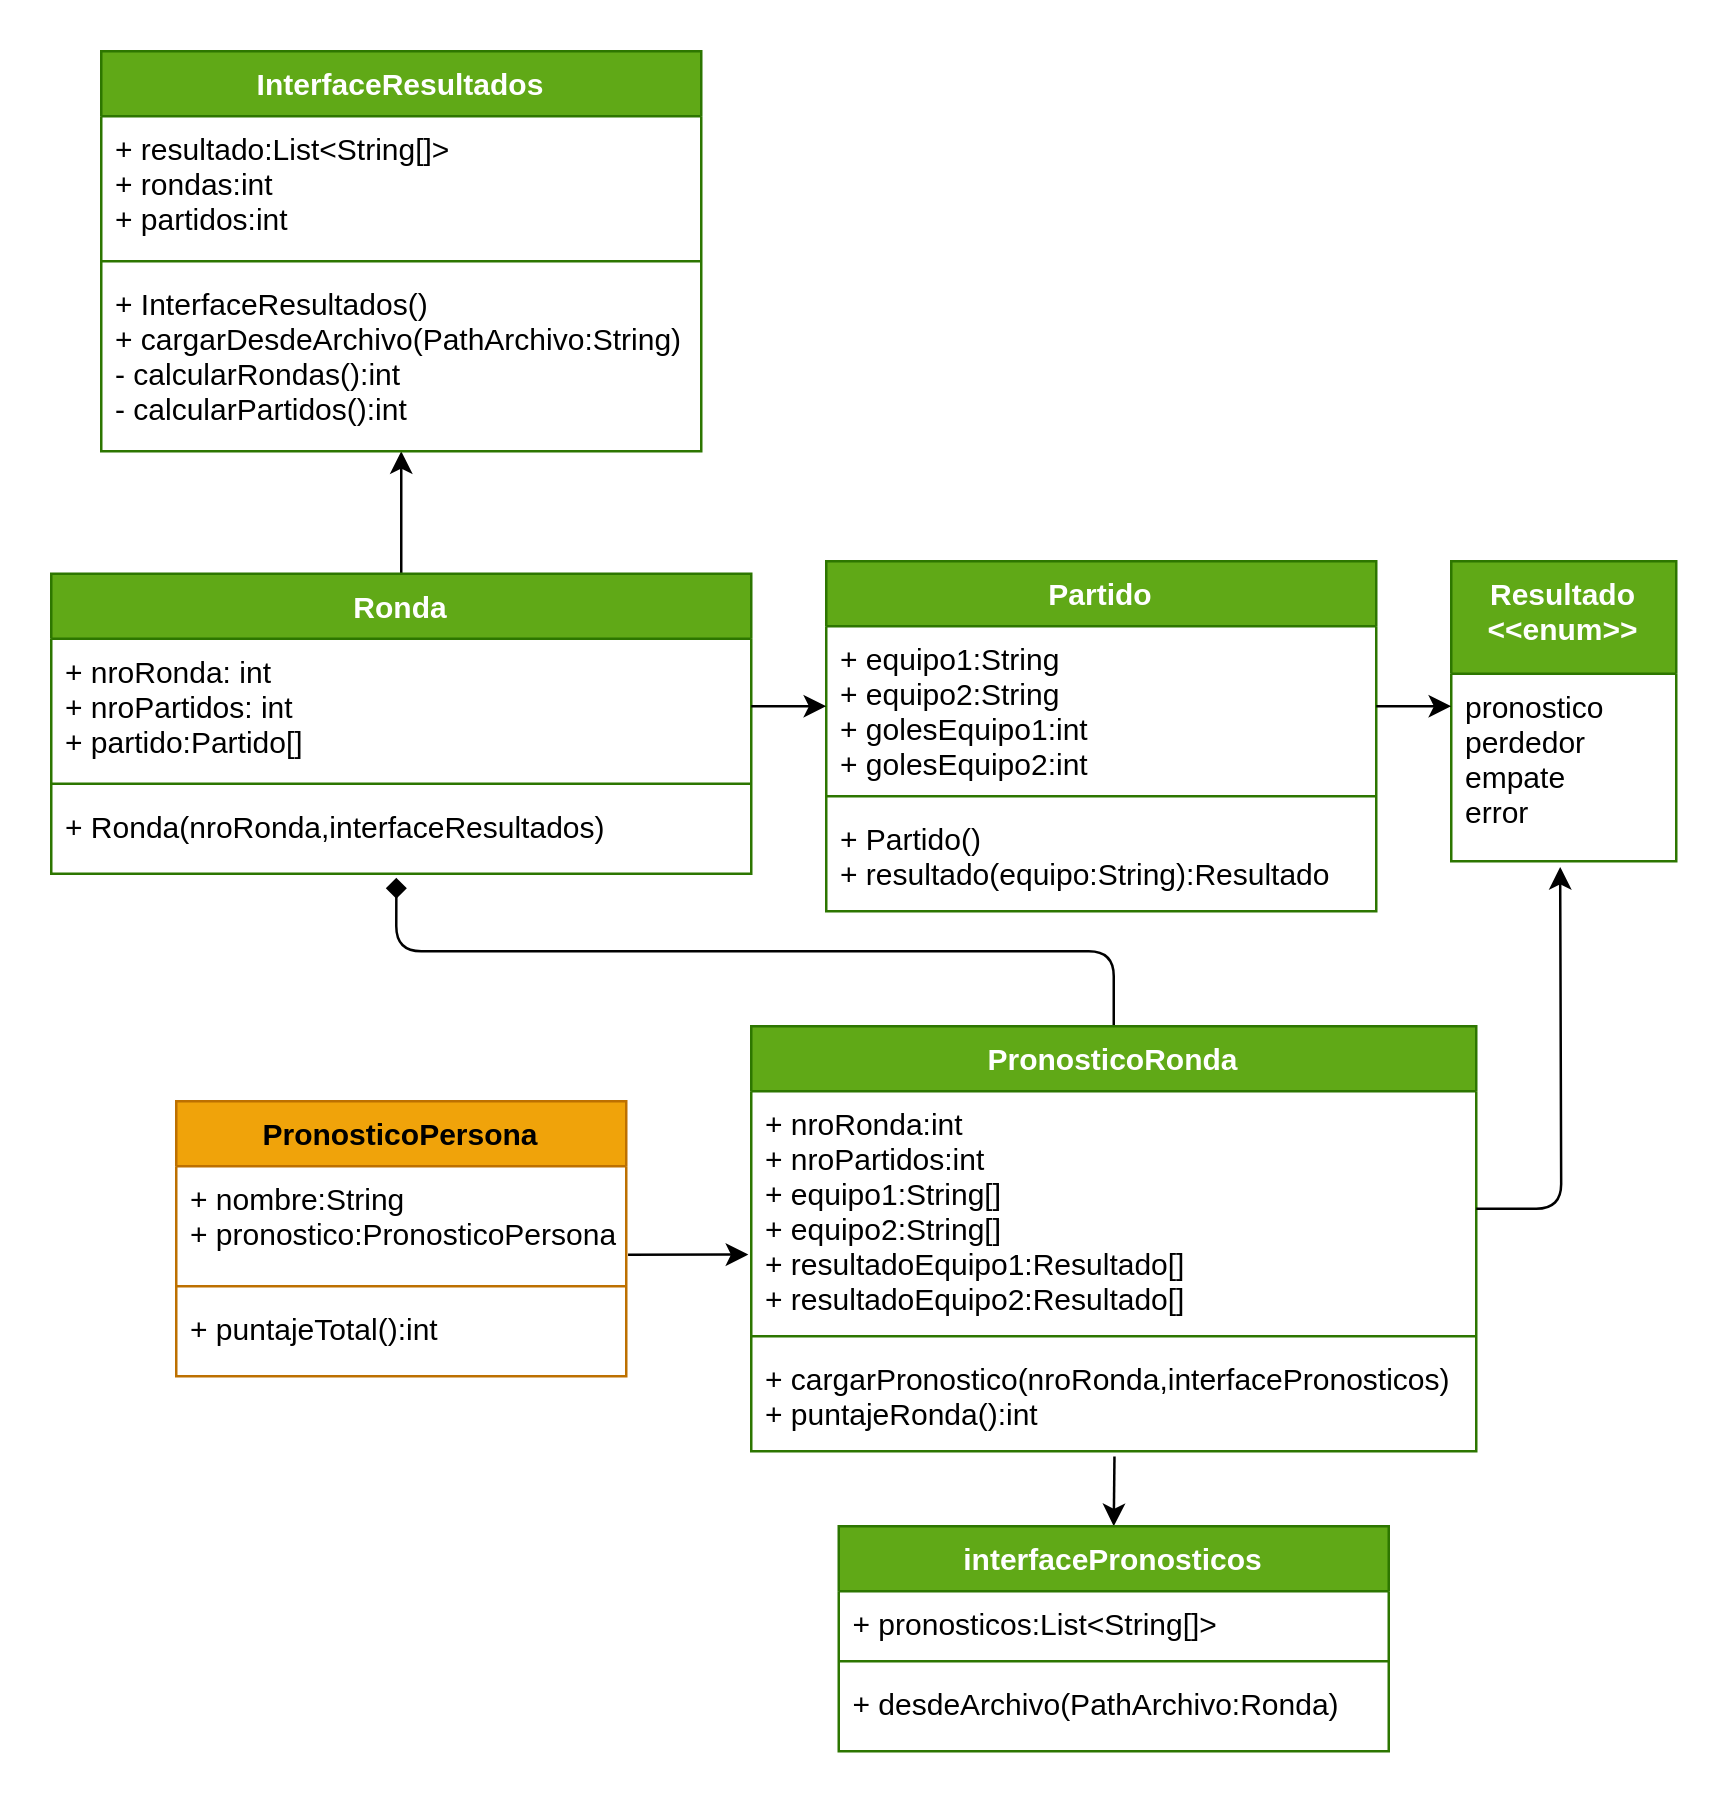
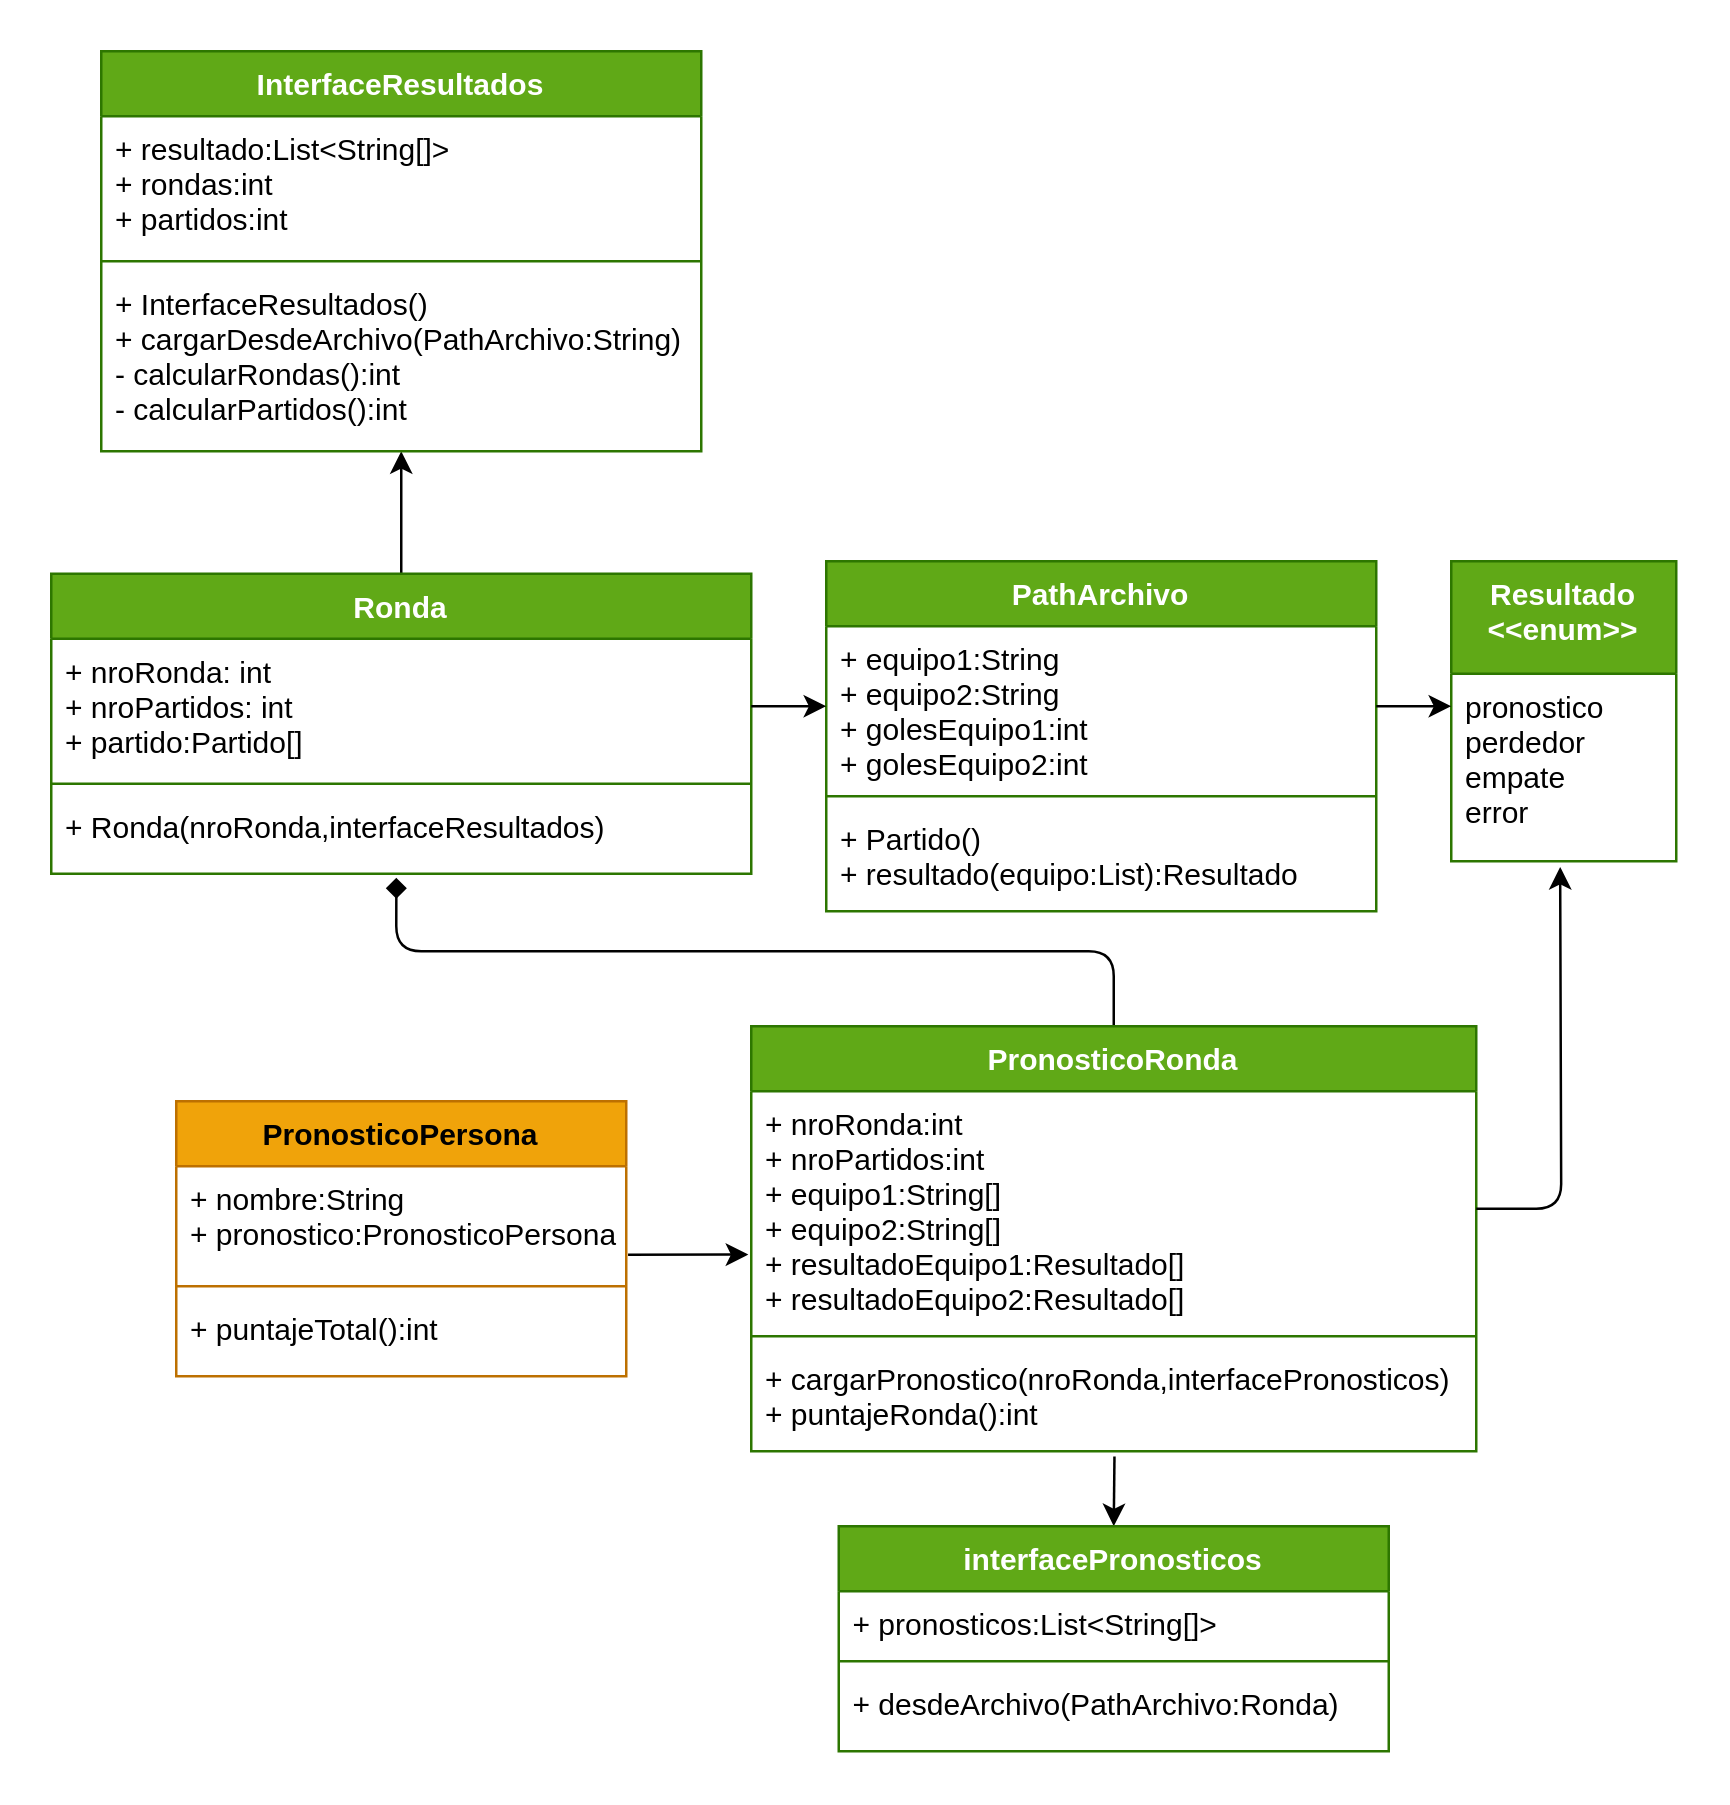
(1100, 595) -> (1100, 595)
(925, 840) -> (925, 840)
